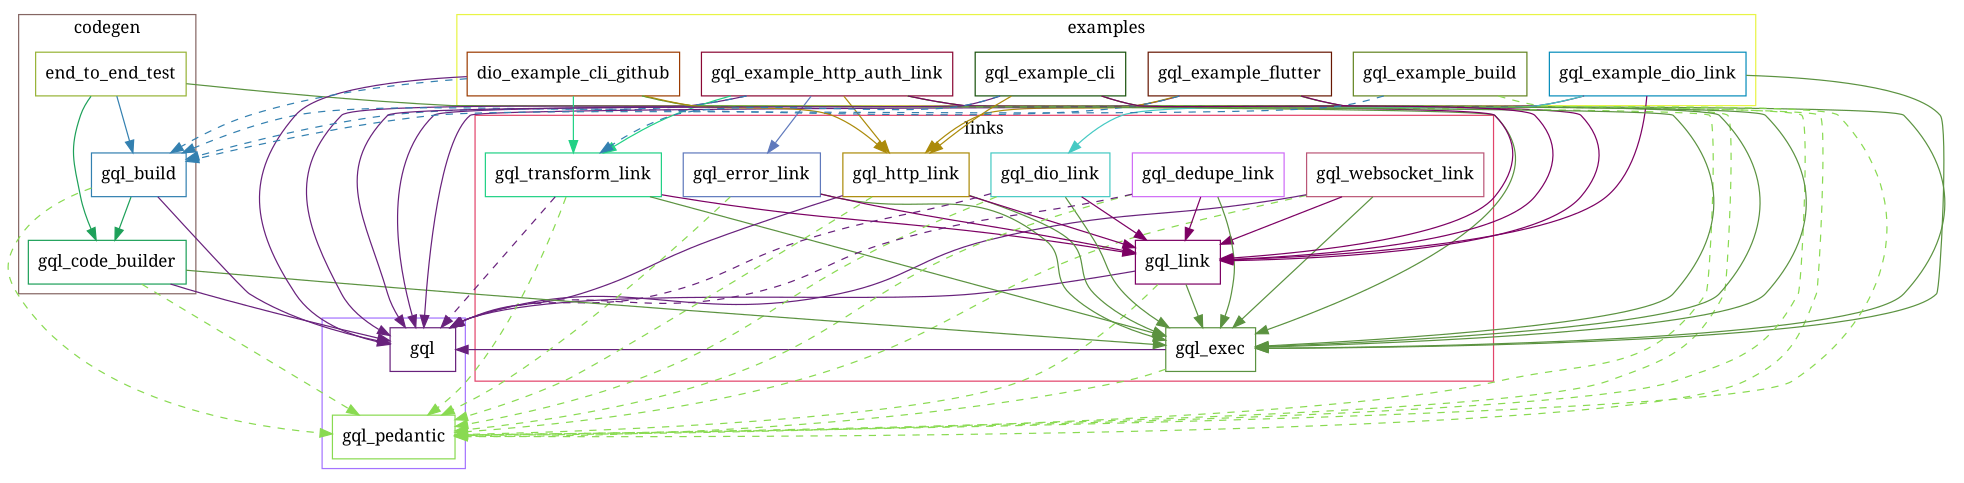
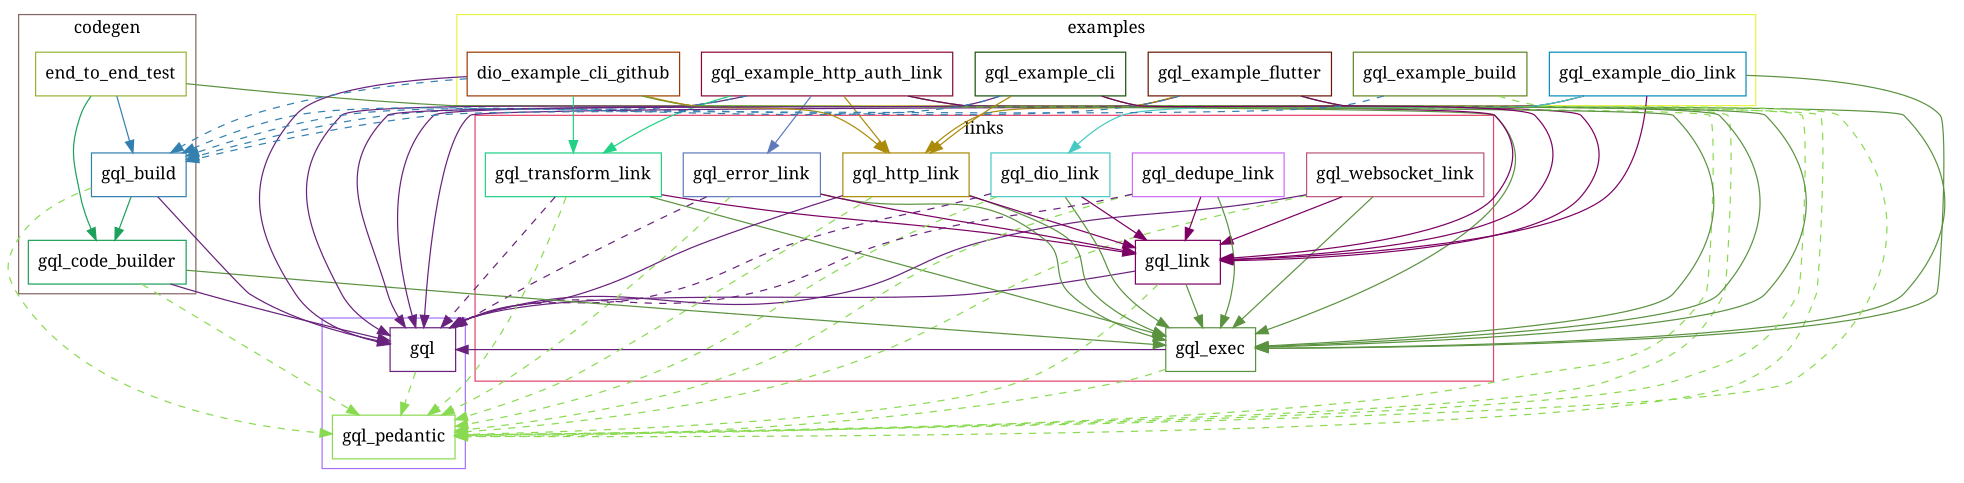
(802, 108) -> (598, 111)
none -> (585, 256)
none -> (410, 388)
